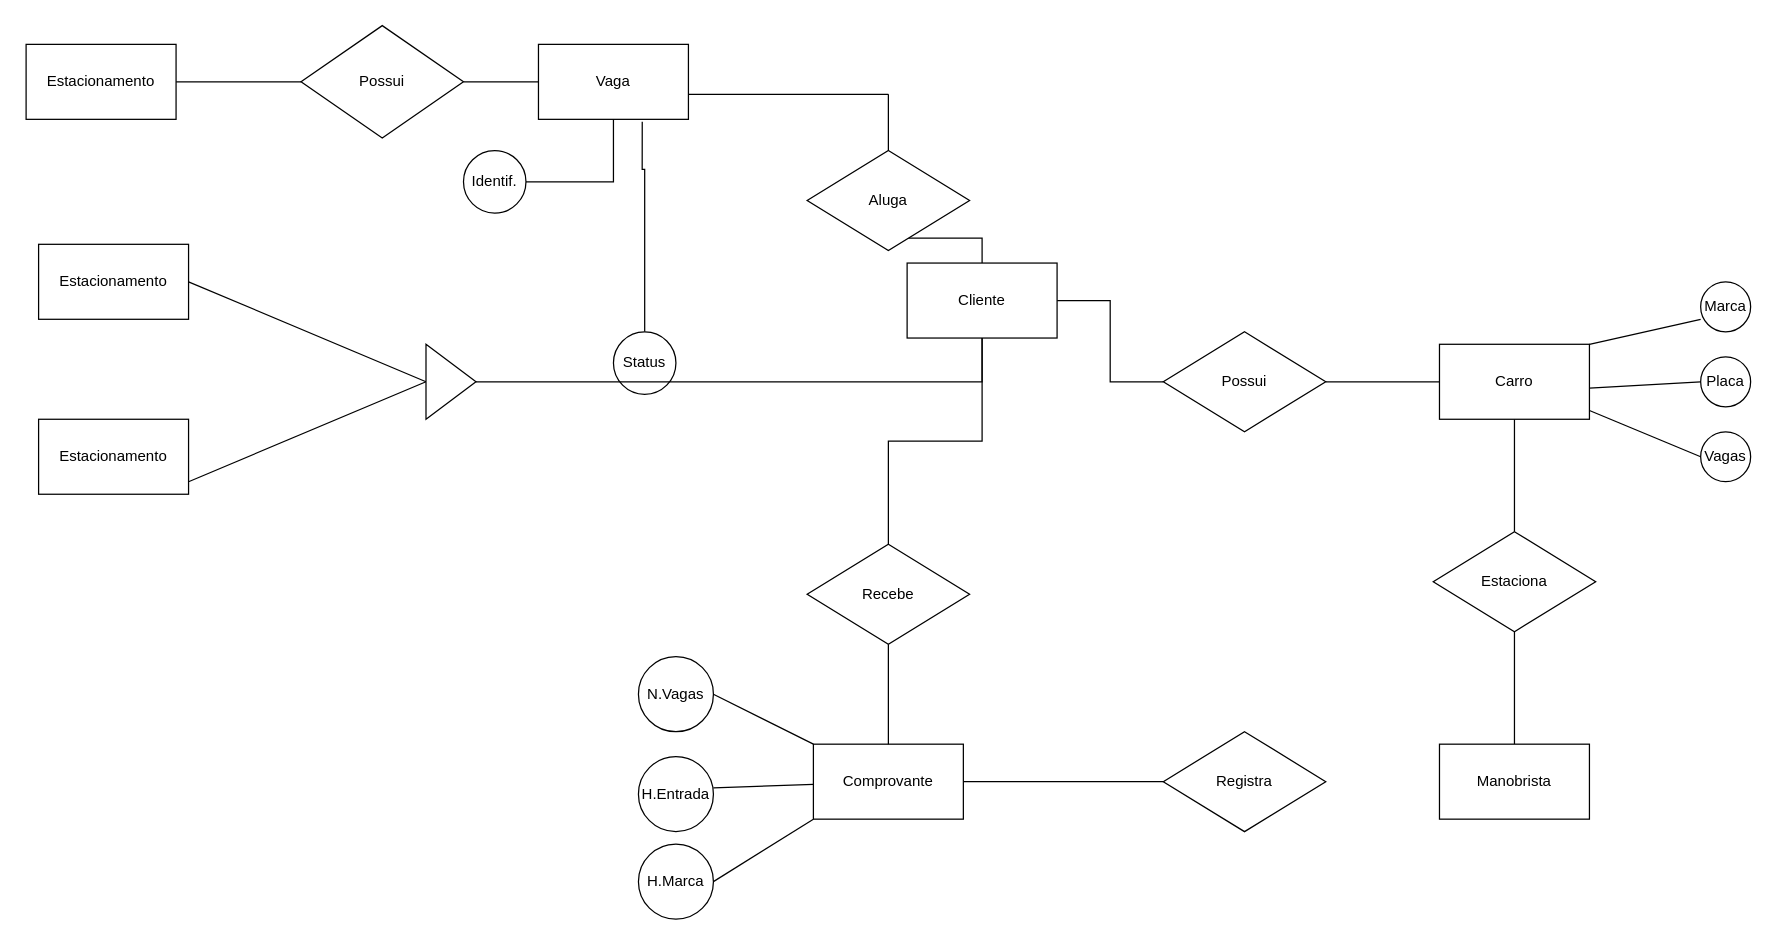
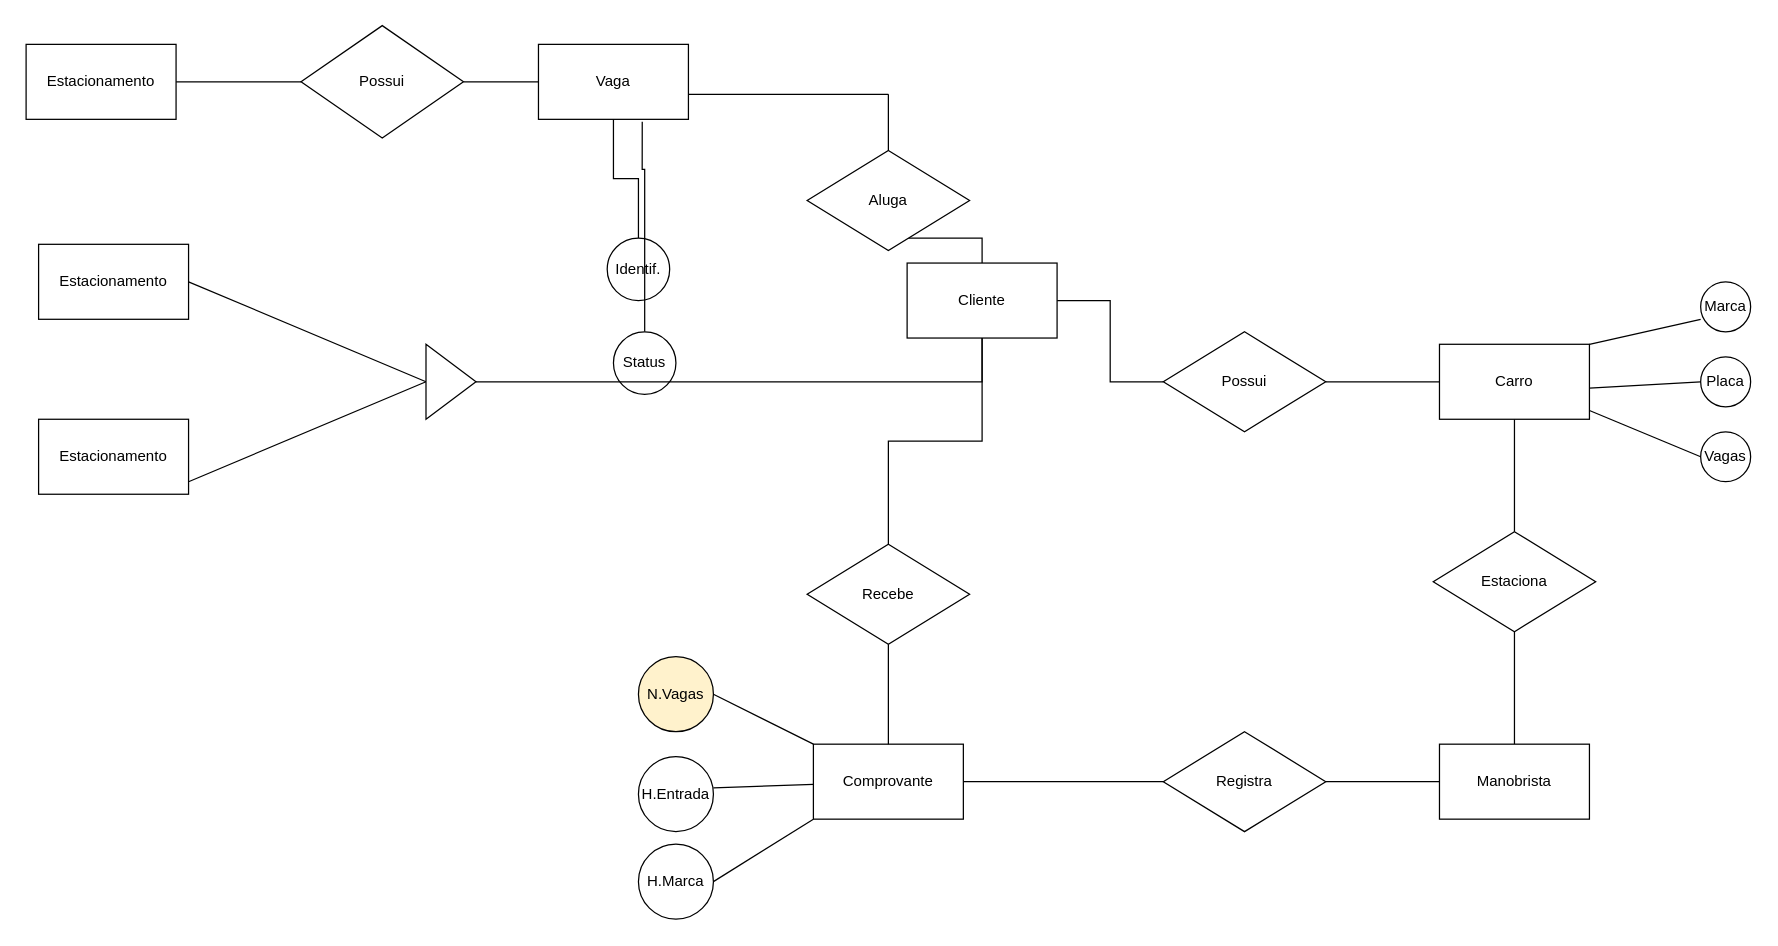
(494, 182) -> (638, 269)
(676, 694) -> (676, 694)
none -> (1382, 782)
